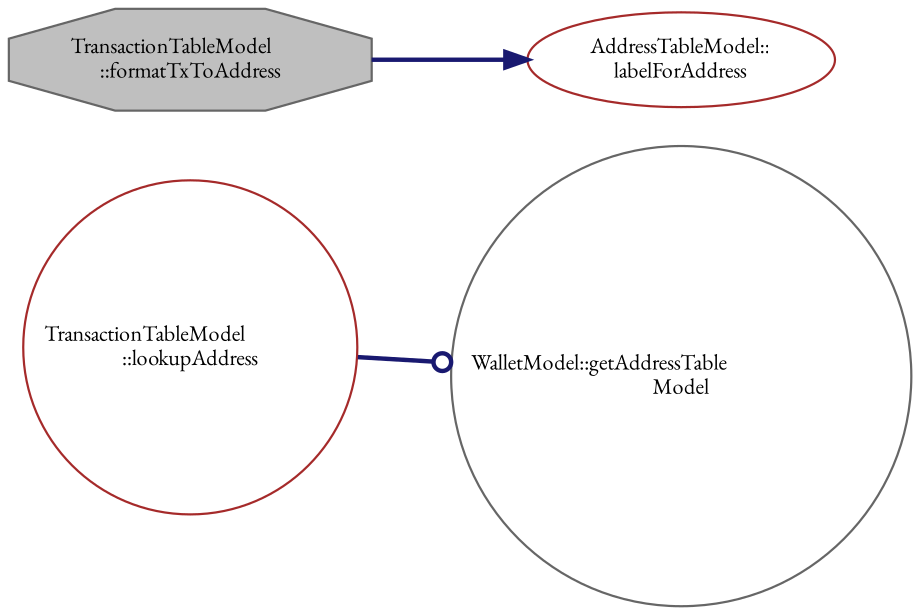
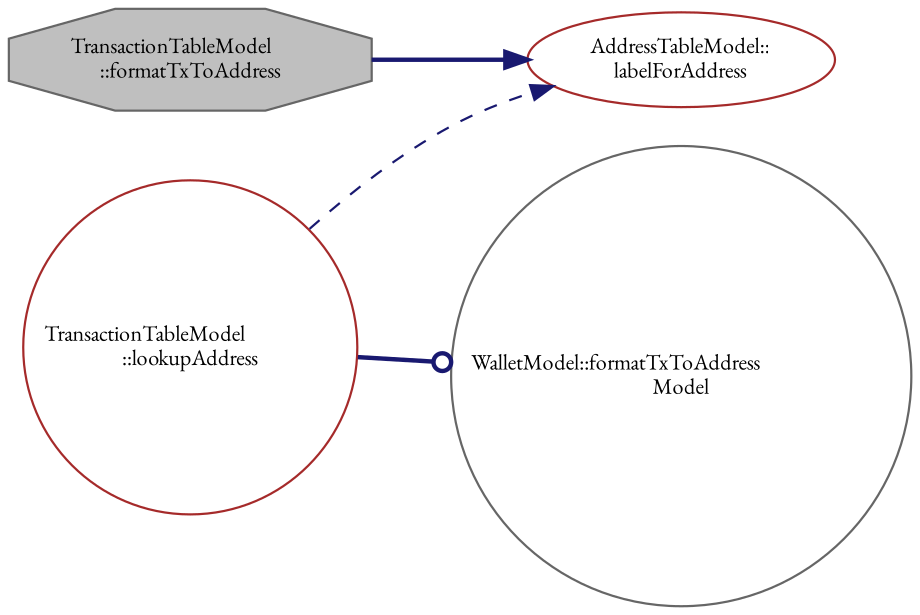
none -> (413, 149)
(681, 376) -> (681, 376)
